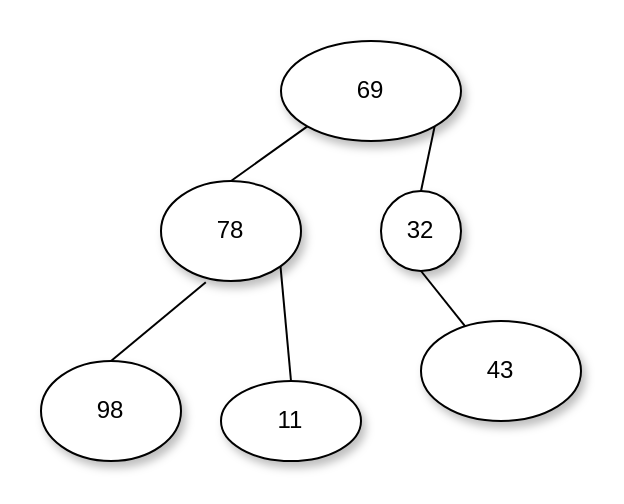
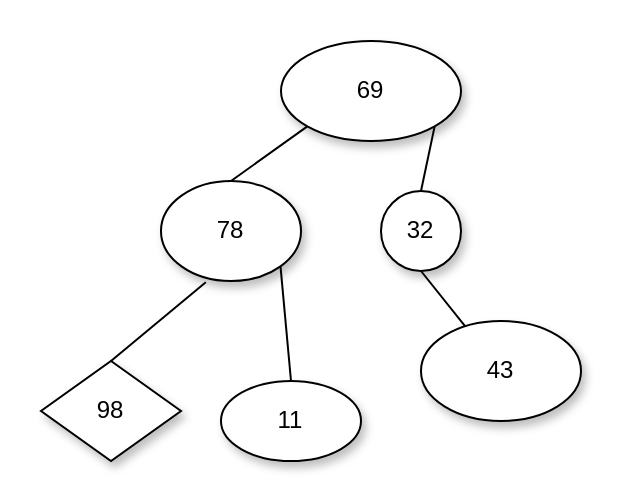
(111, 411) -> (111, 411)
